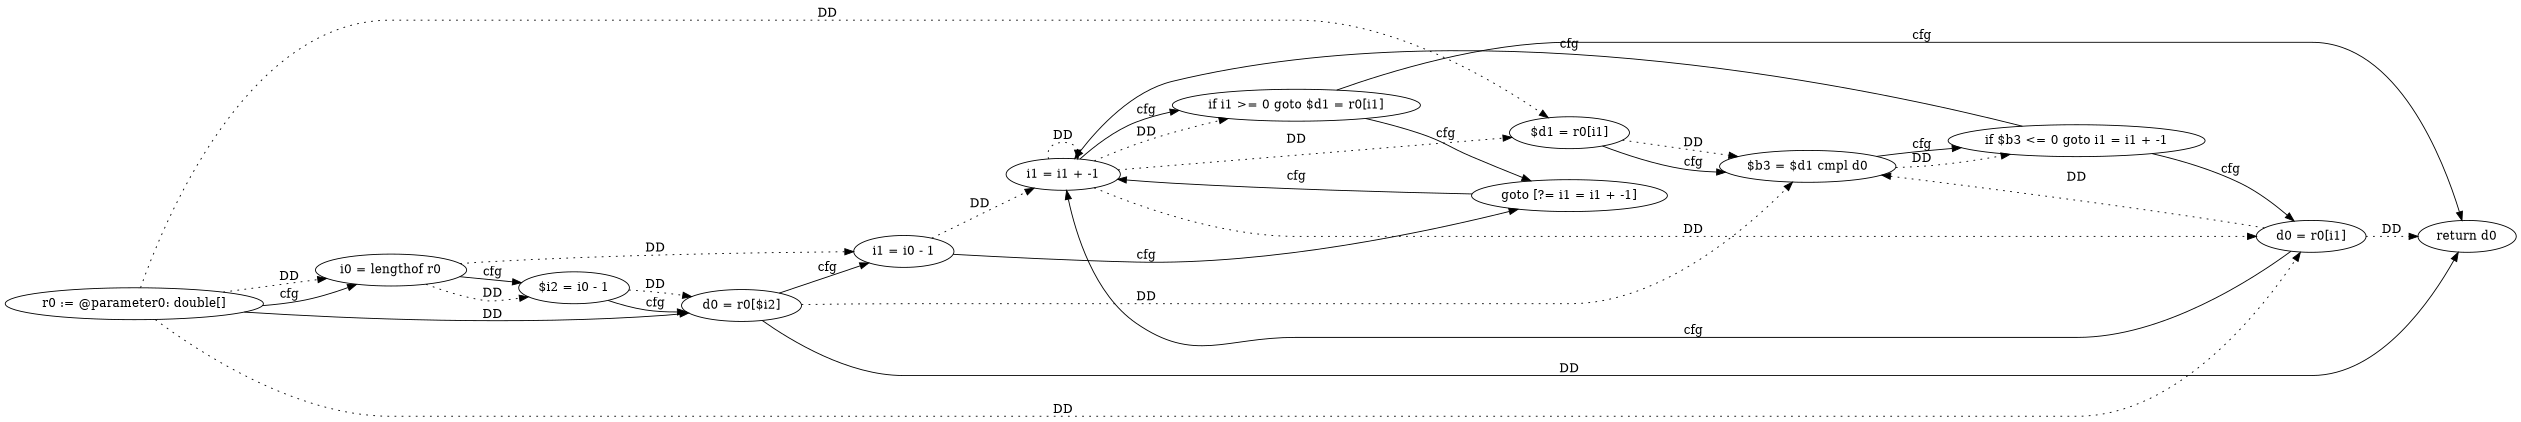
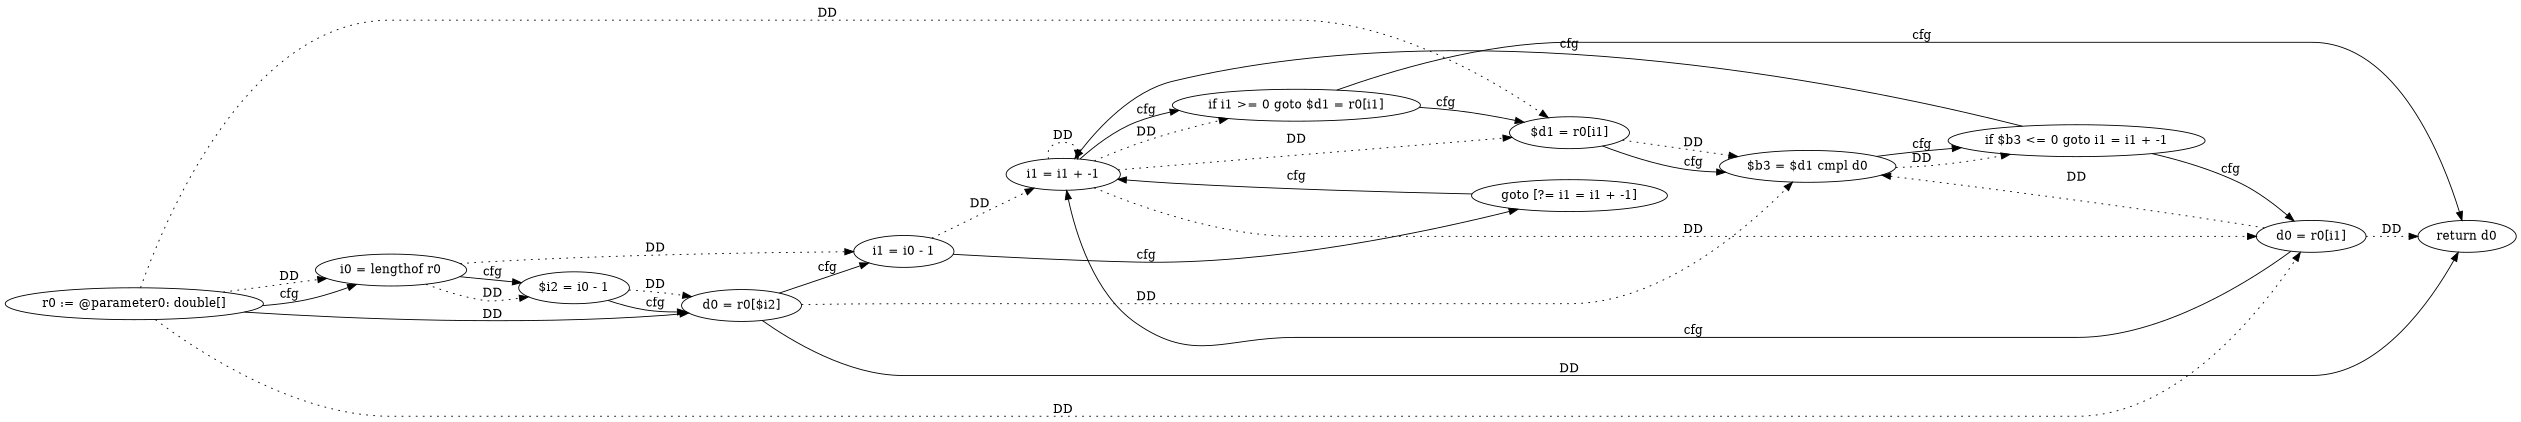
(1453, 148) -> (1468, 112)
